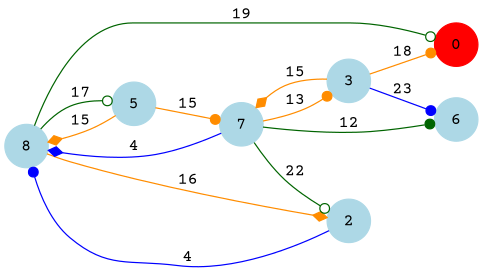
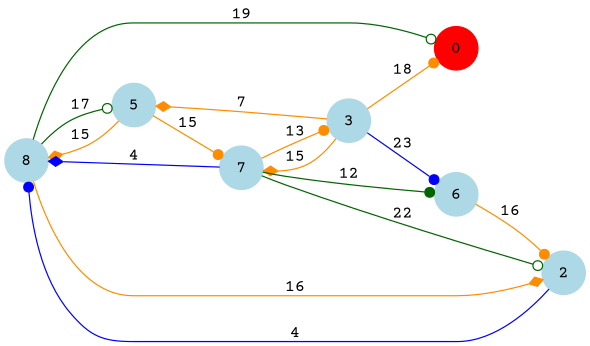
none -> (249, 112)
none -> (510, 225)
